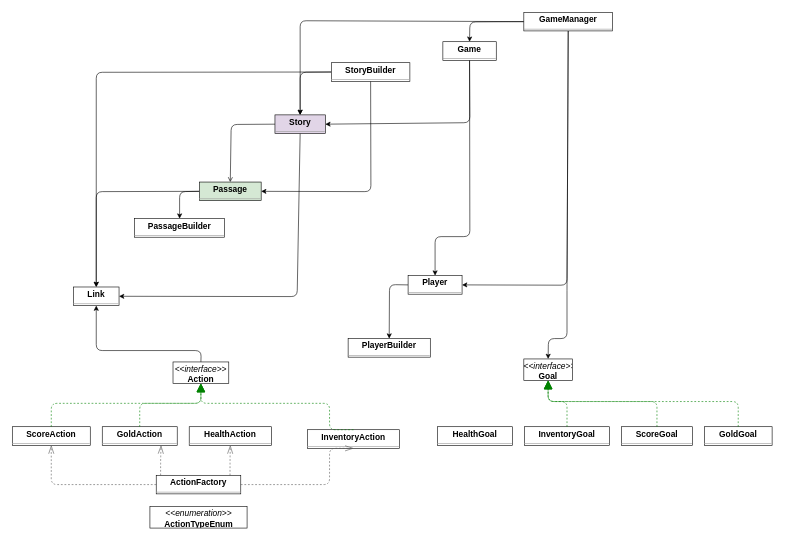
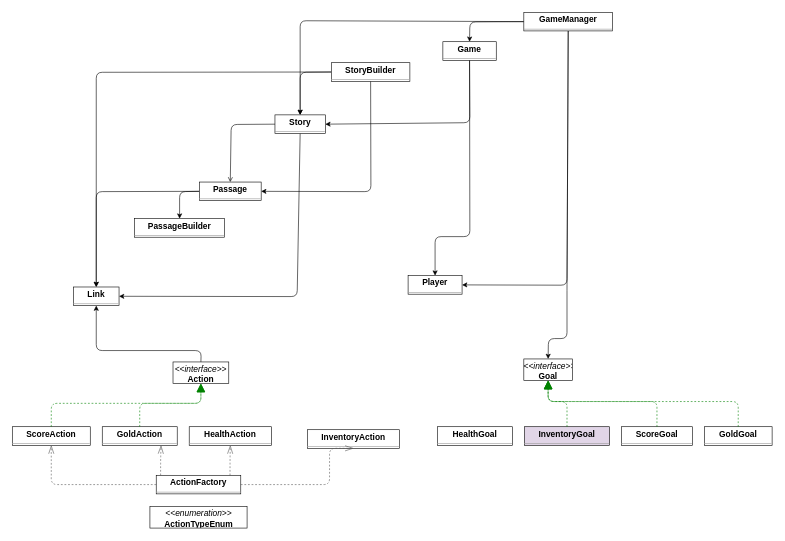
(300, 124) -> (300, 124)
(230, 191) -> (230, 191)
(390, 300) -> none
(389, 348) -> none
(277, 404) -> none
(567, 436) -> (567, 436)
